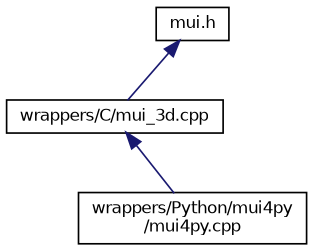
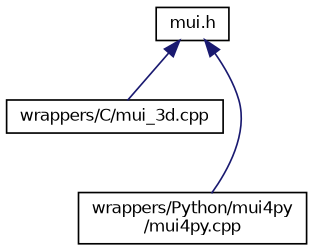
(155, 169) -> (241, 124)
